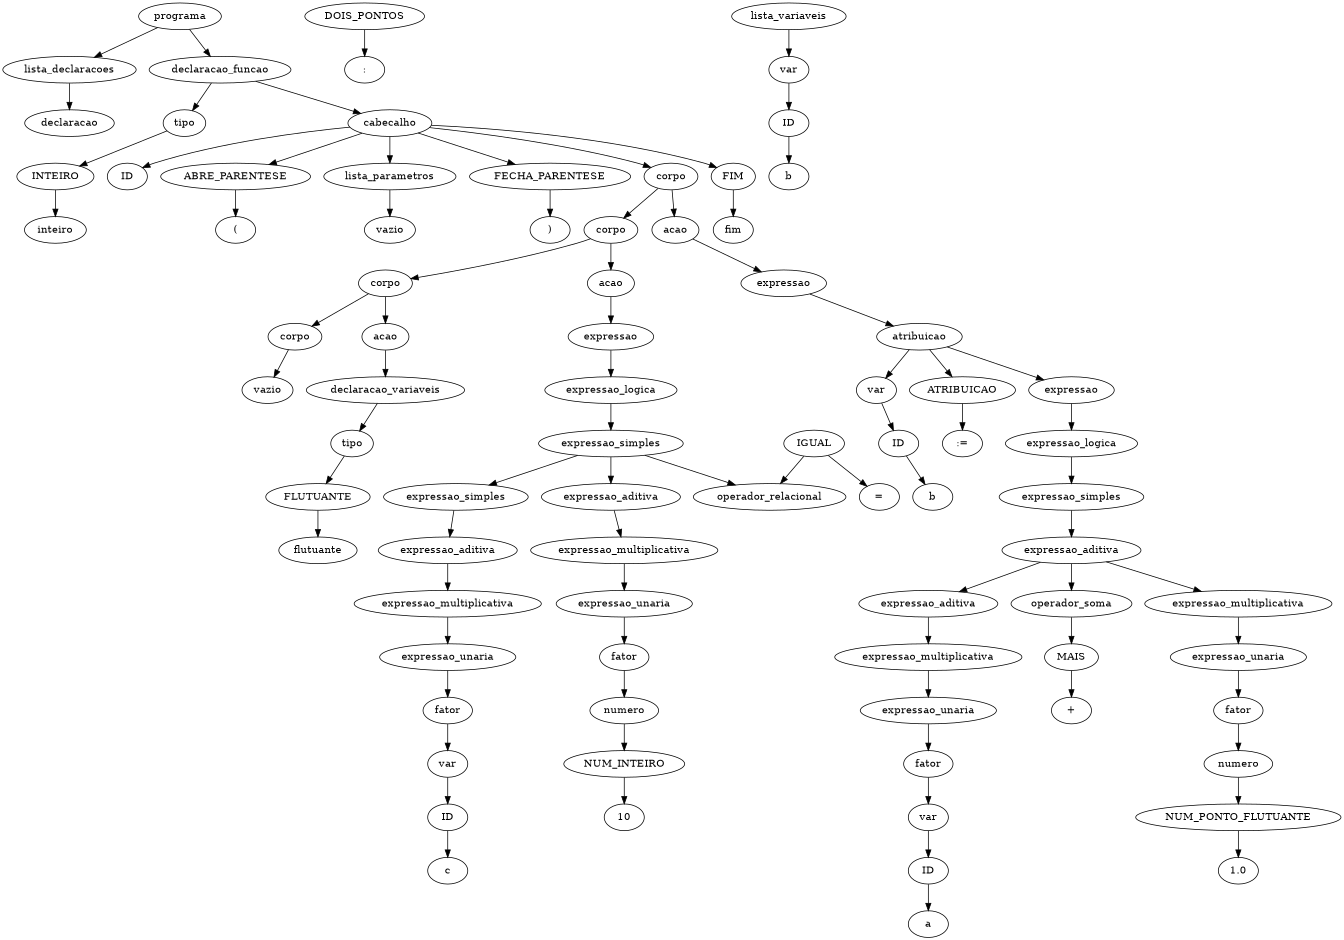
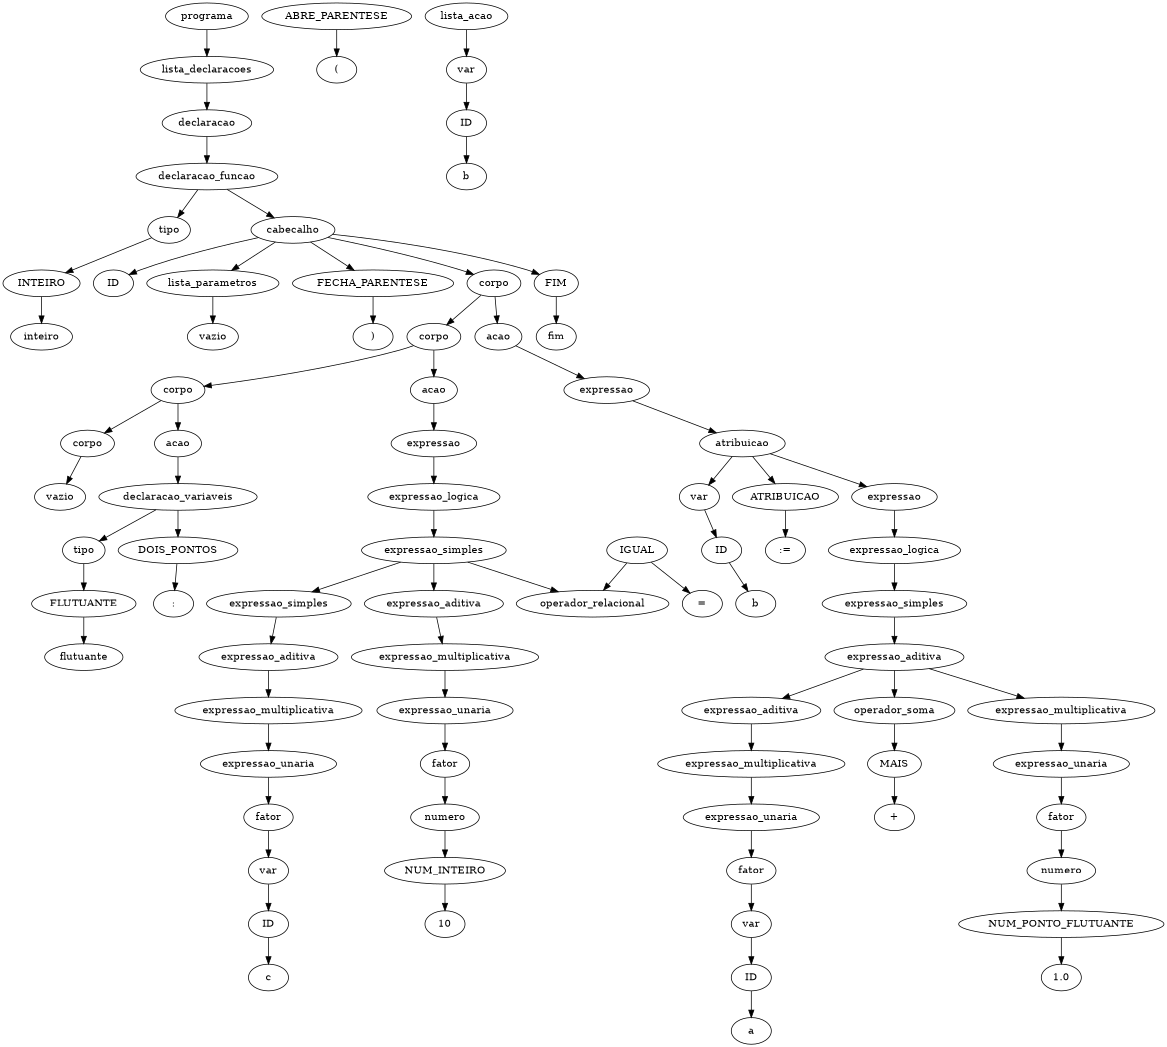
(789, 16) -> (467, 16)
(198, 40) -> (207, 146)
(319, 148) -> none
none -> (178, 520)
